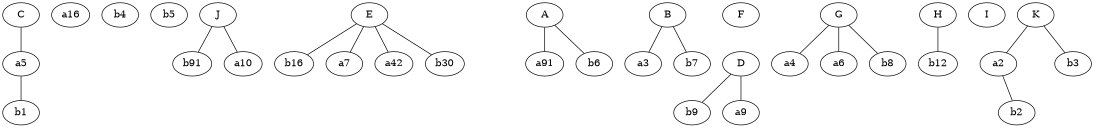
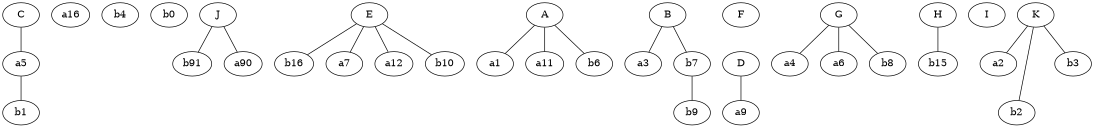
(169, 15) -> (169, 15)
(243, 64) -> (243, 64)
(394, 64) -> (394, 64)
(445, 64) -> (445, 64)
none -> (495, 64)
(545, 64) -> (545, 64)
(938, 64) -> (938, 64)
(717, 88) -> (692, 88)
(1007, 88) -> (1026, 64)
